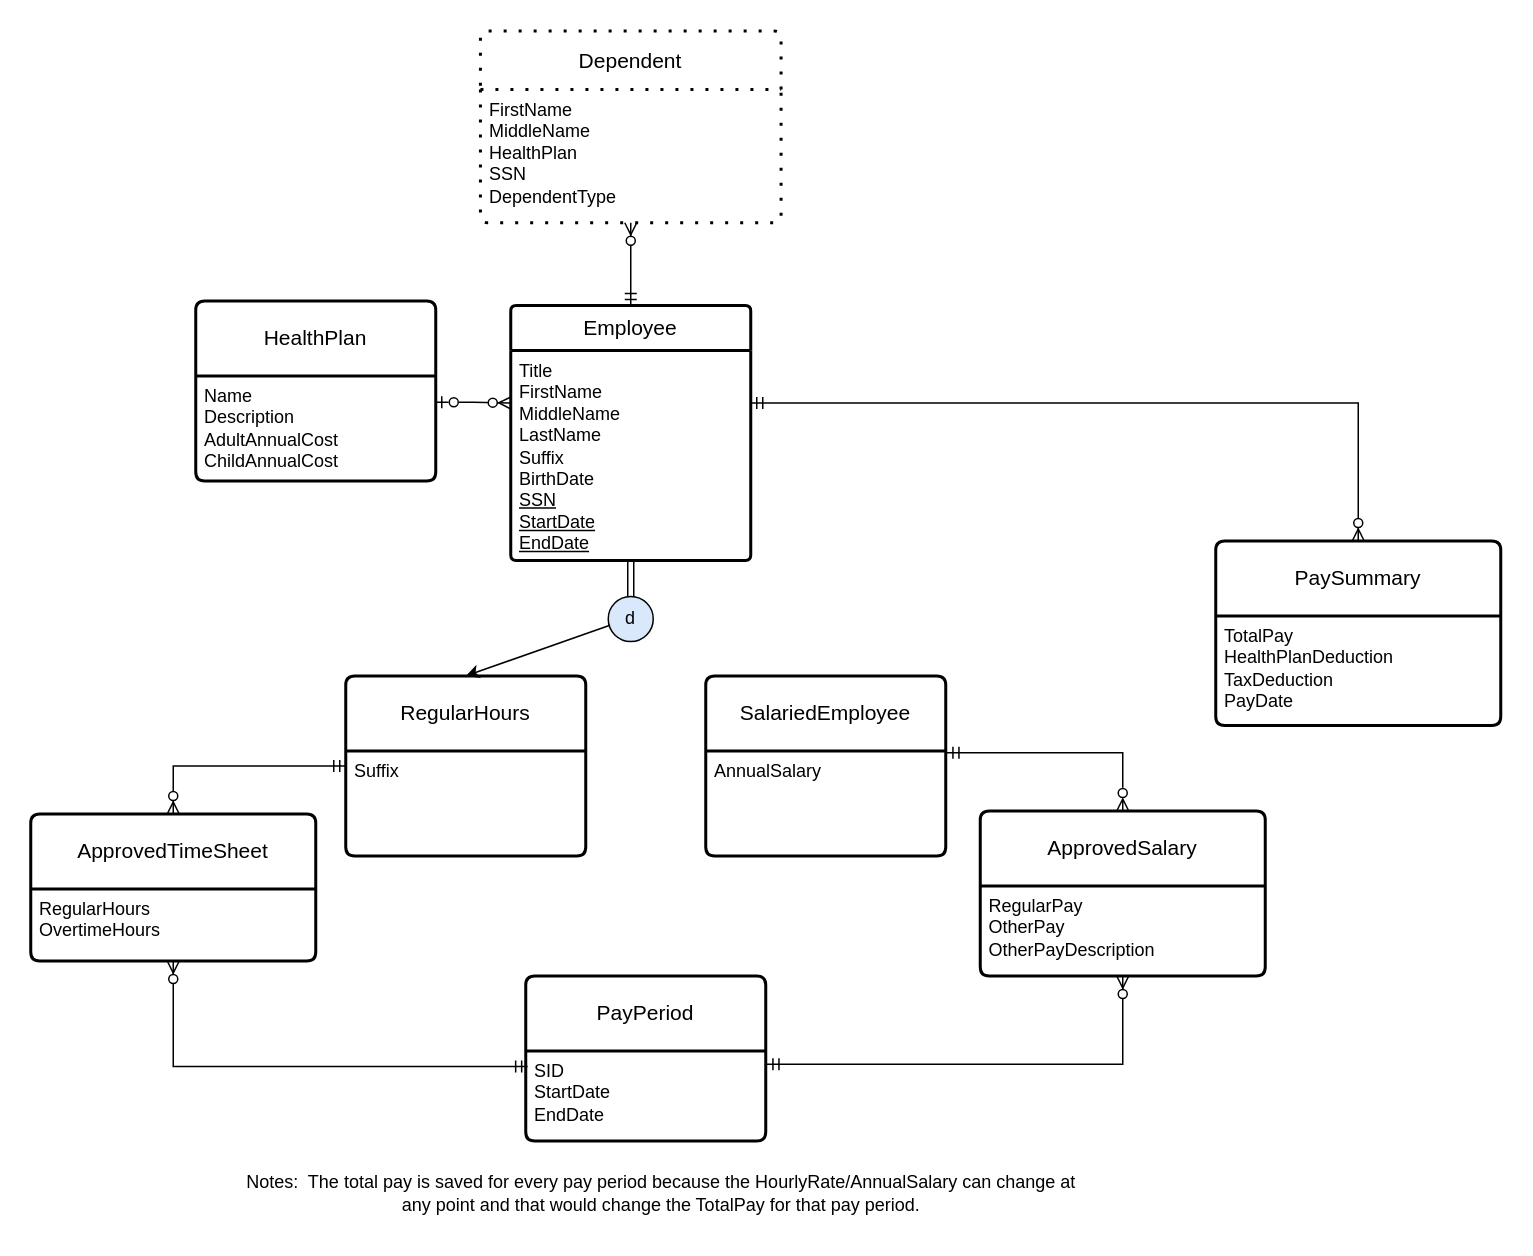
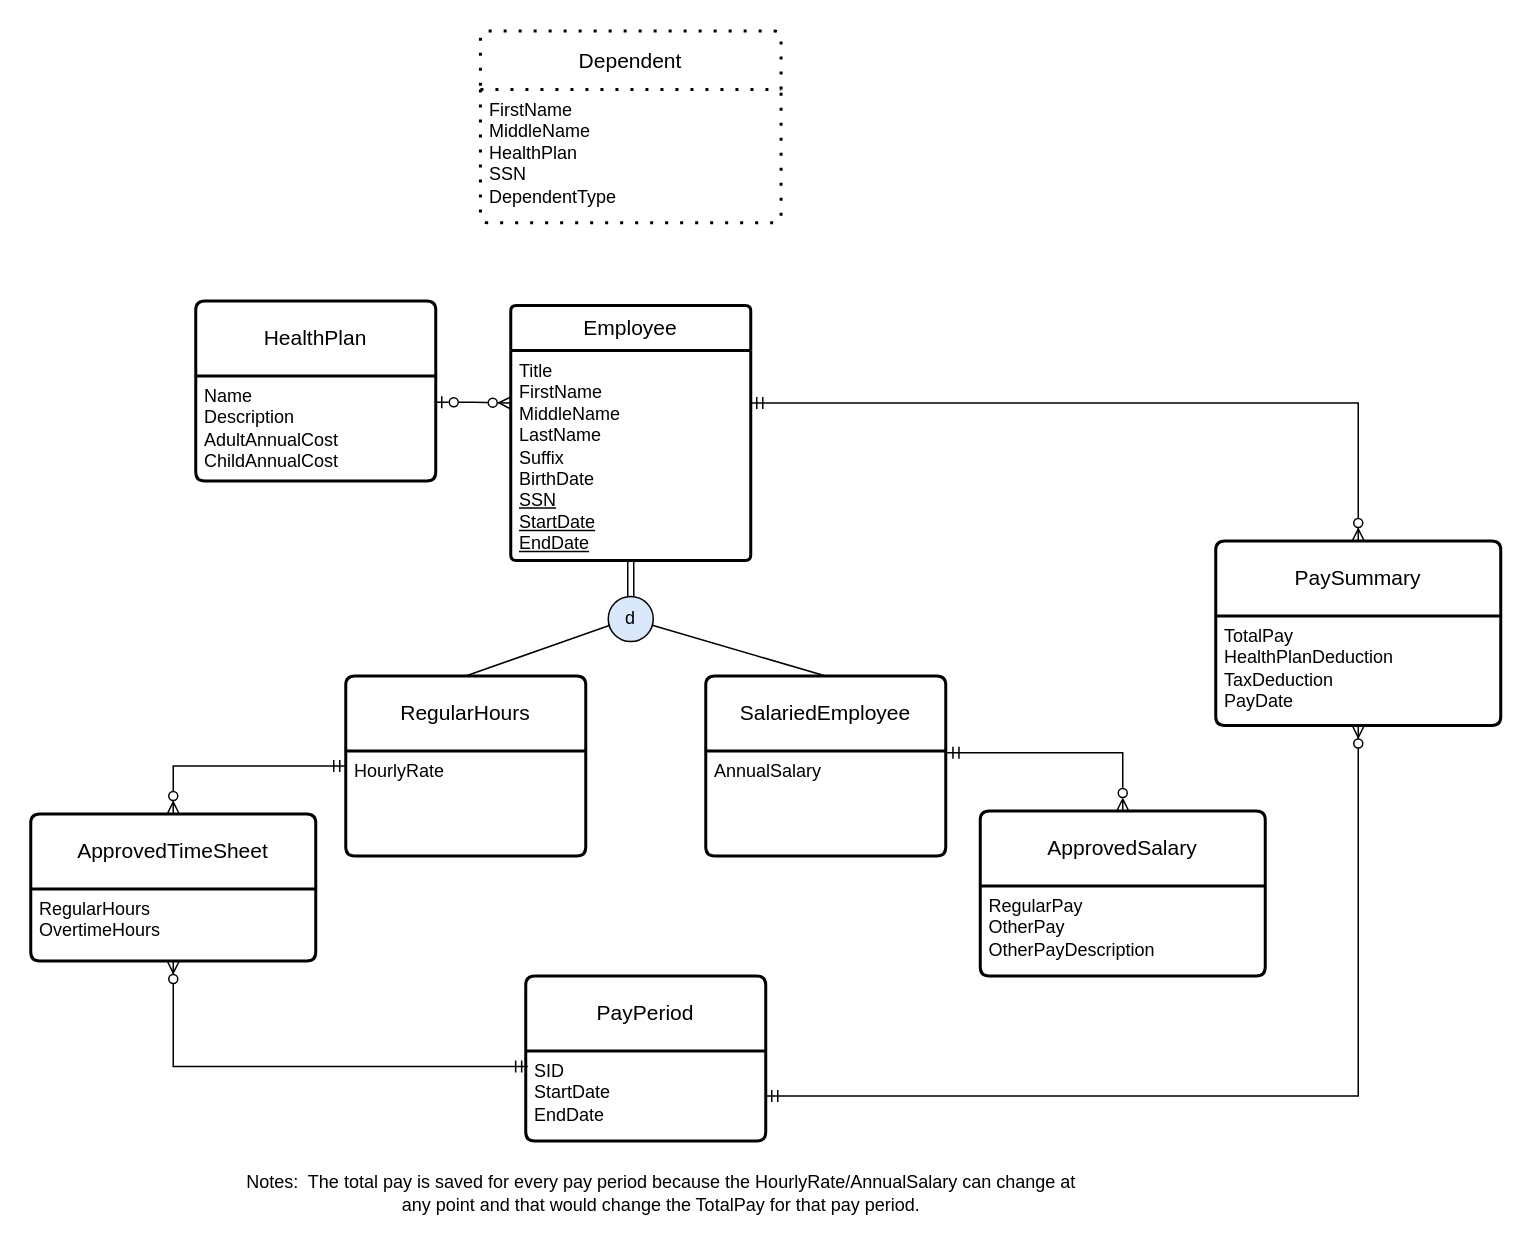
(631, 266) -> none
none -> (736, 650)
(477, 672) -> (472, 673)
(383, 772) -> (403, 772)
(987, 1064) -> none
none -> (1246, 1096)
